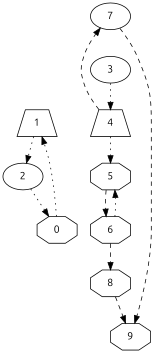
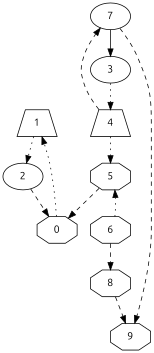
none -> (111, 39)
(38, 200) -> (38, 200)
(106, 200) -> (87, 201)
